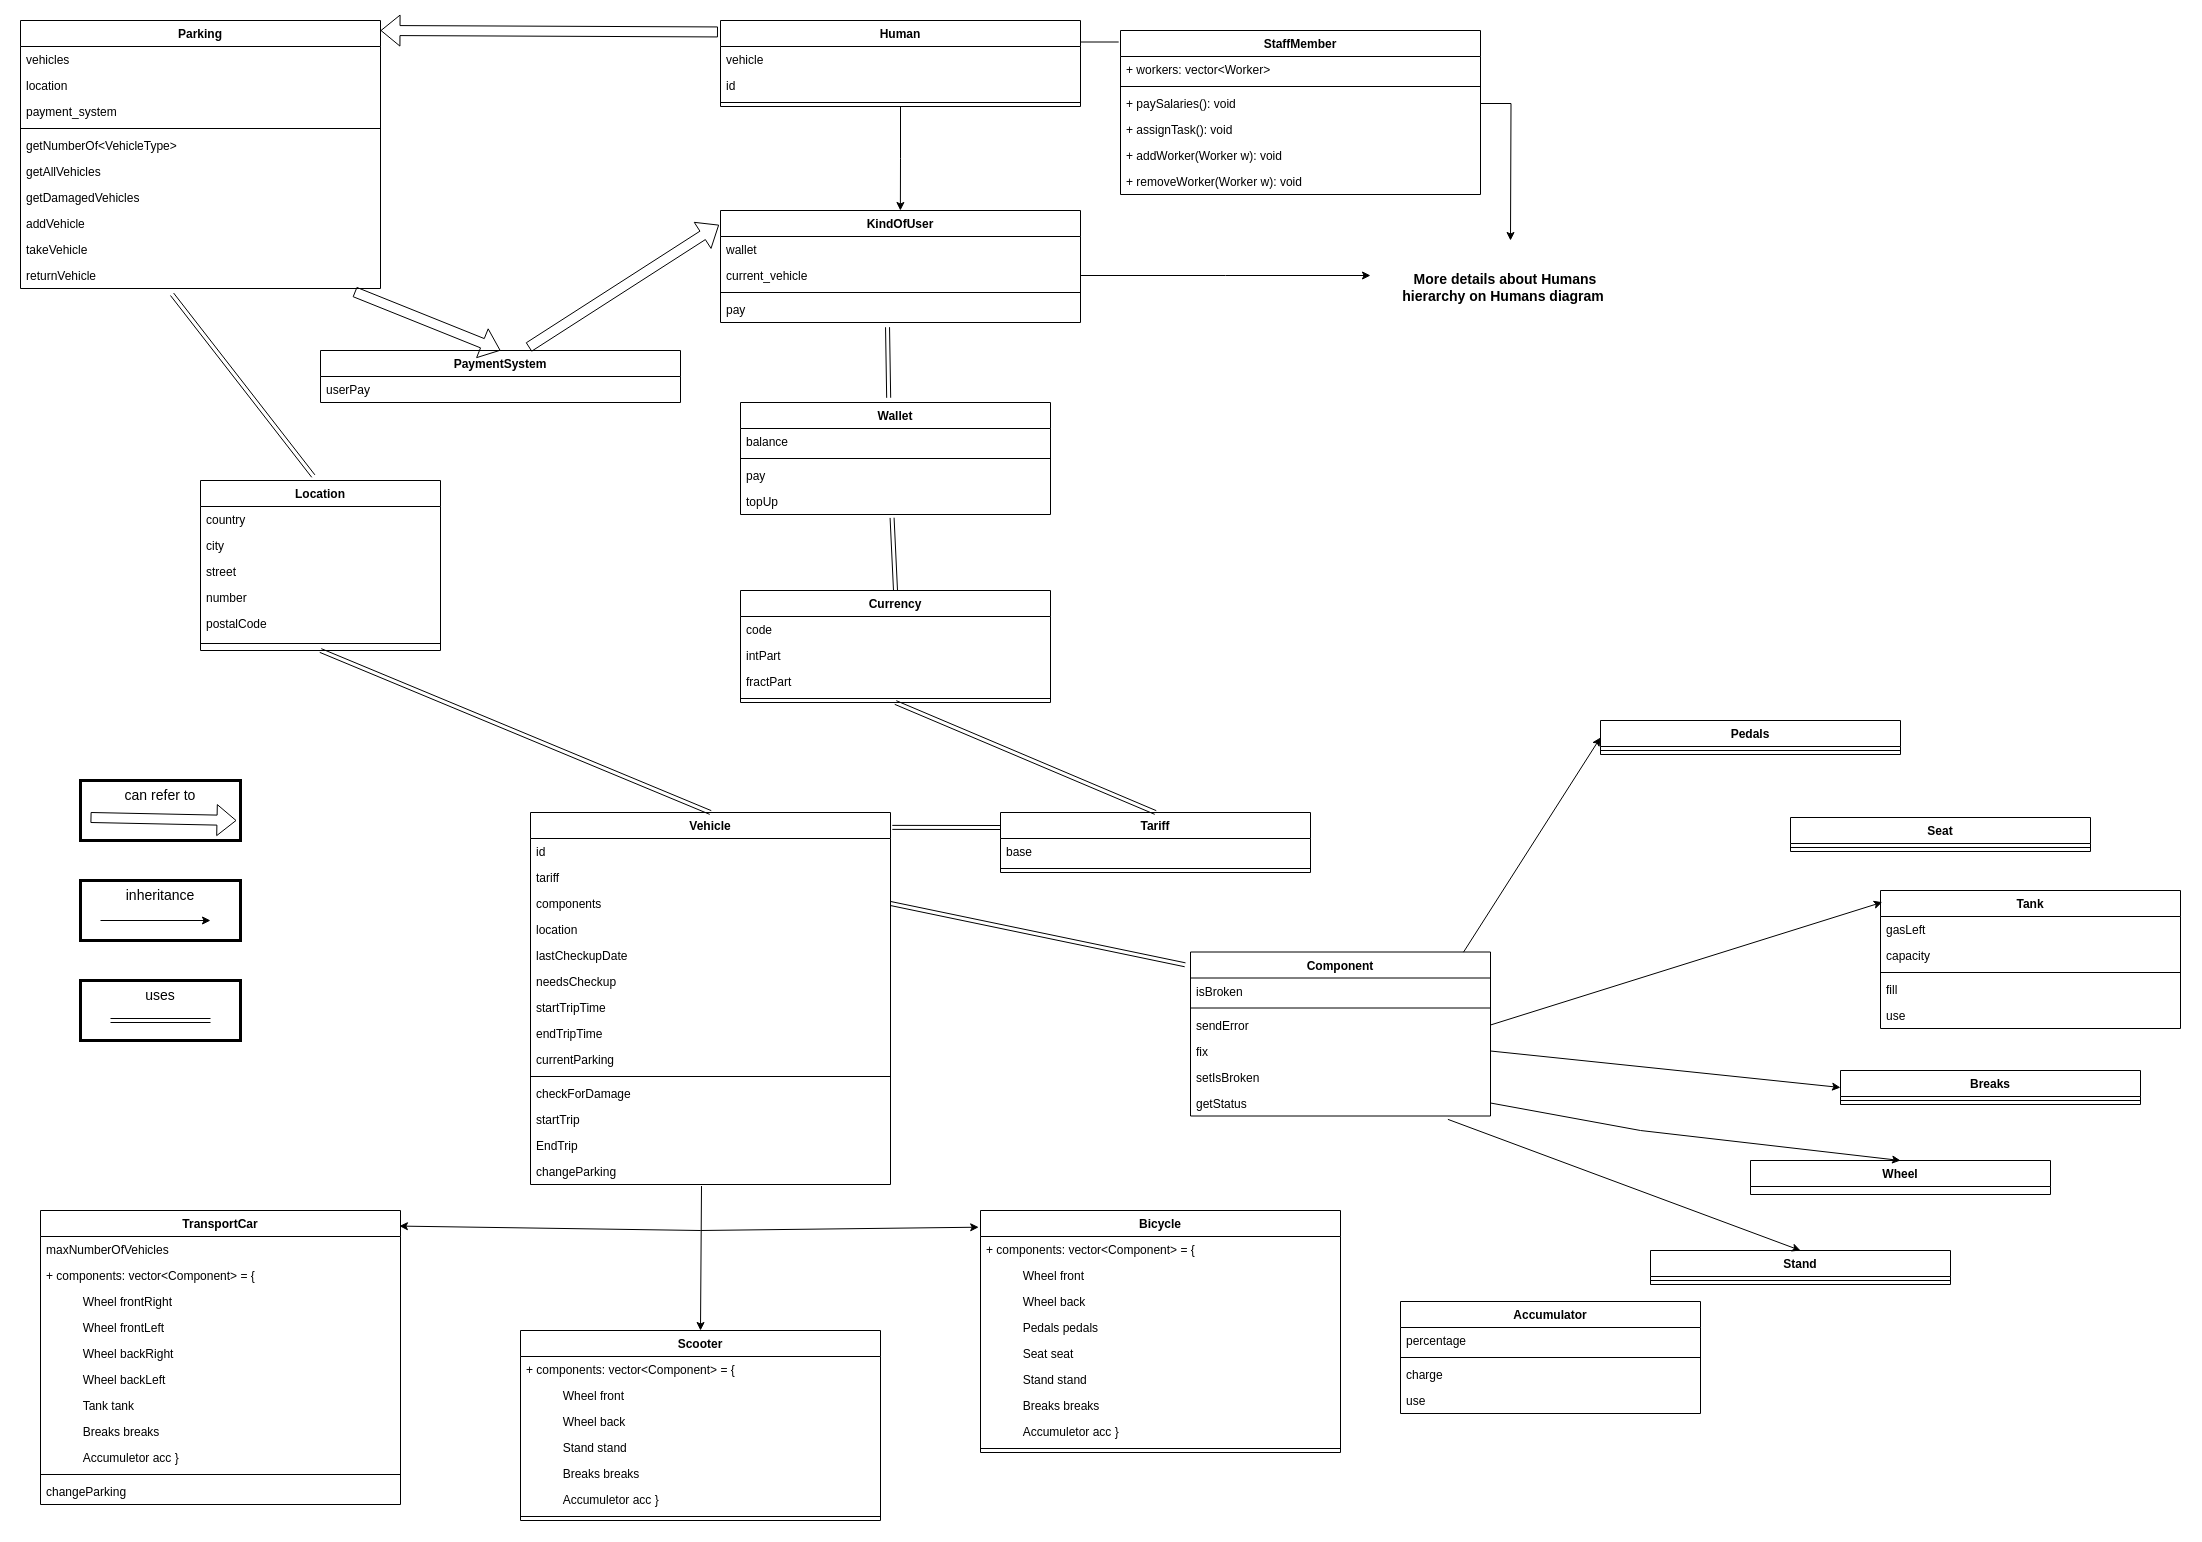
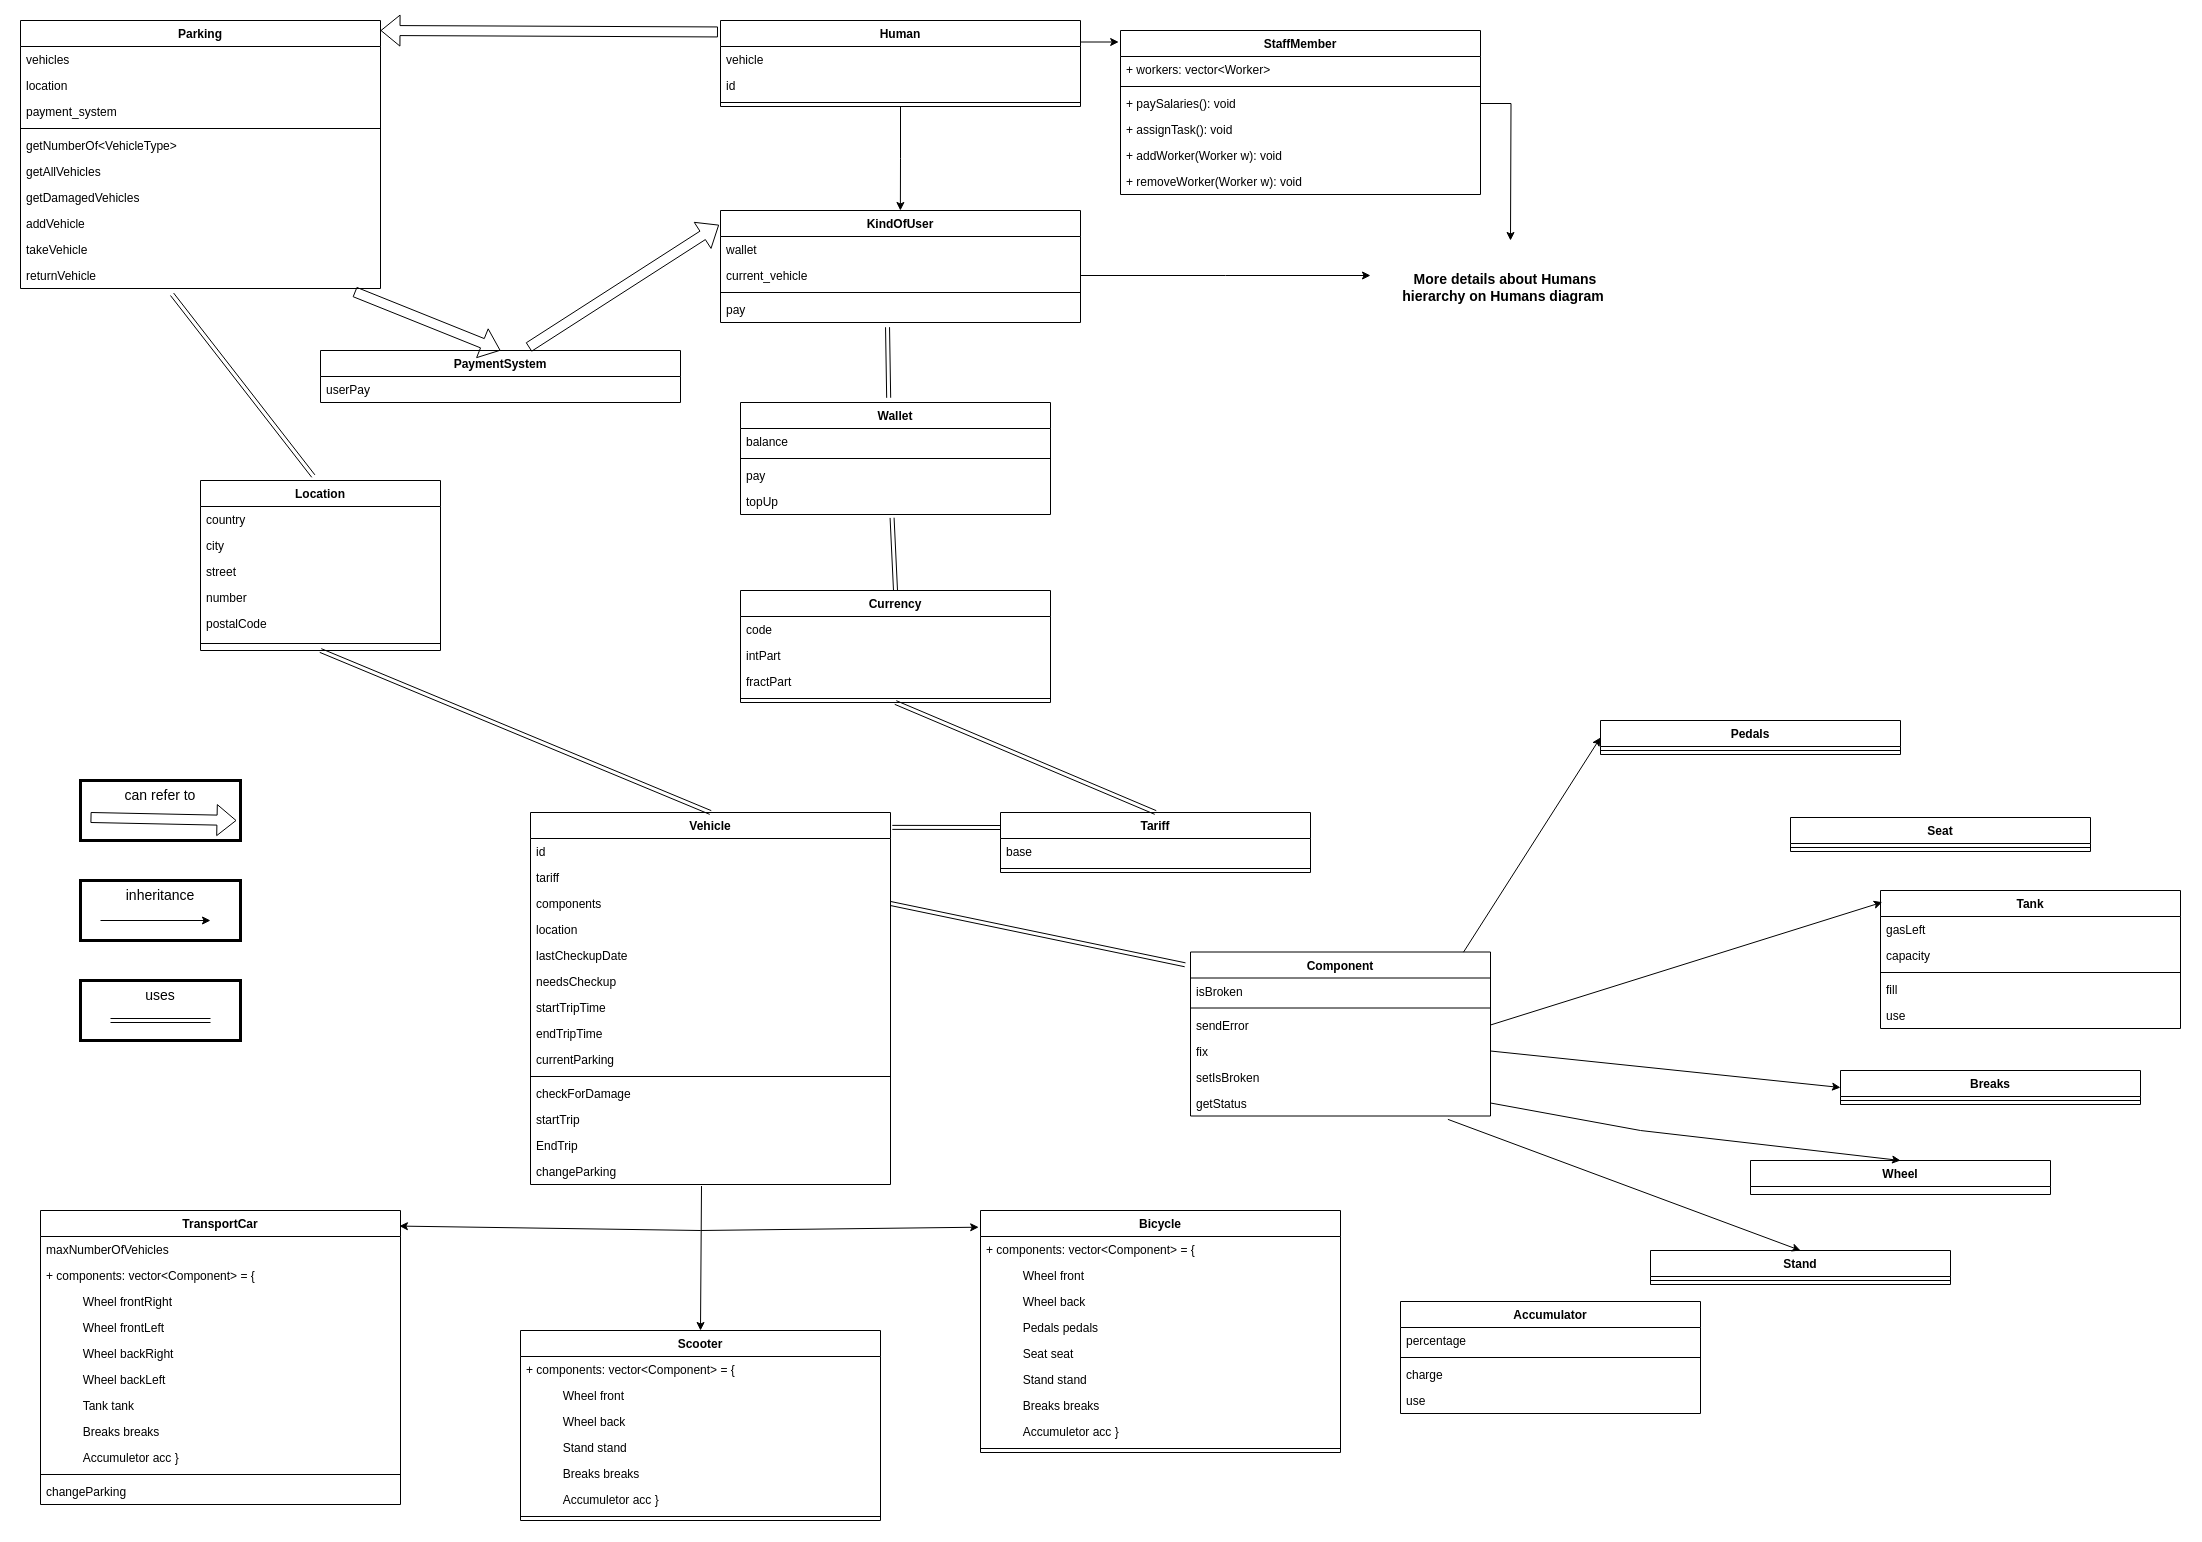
(1113, 42) -> (1110, 42)
